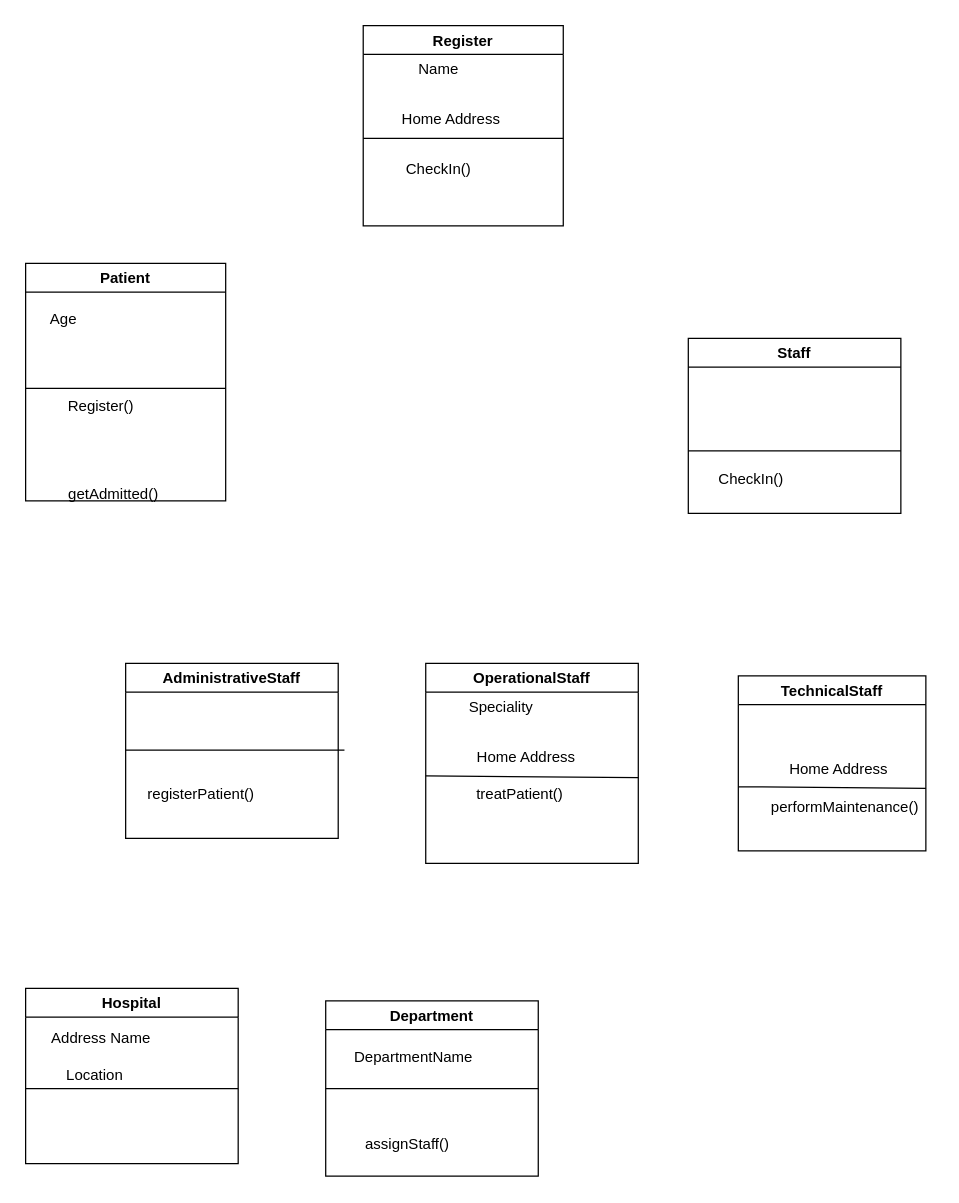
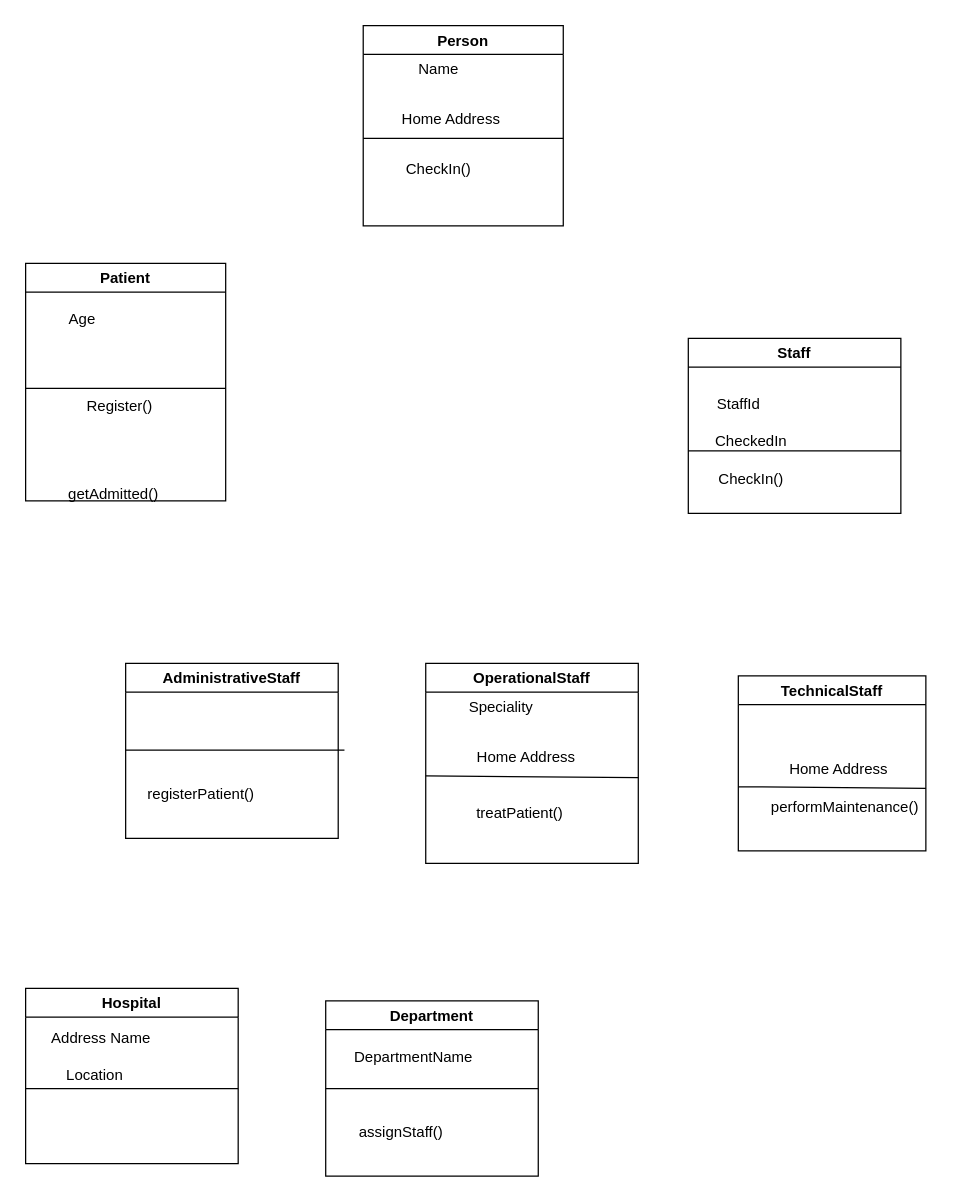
(463, 41) -> (463, 41)
(63, 319) -> (82, 319)
none -> (738, 404)
(101, 407) -> (119, 407)
none -> (751, 442)
(519, 794) -> (519, 813)
(407, 1144) -> (401, 1132)
